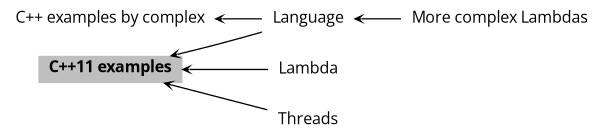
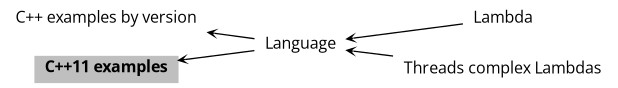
(110, 19) -> (106, 19)
(500, 19) -> (503, 69)
(229, 69) -> (408, 31)
(308, 120) -> none
